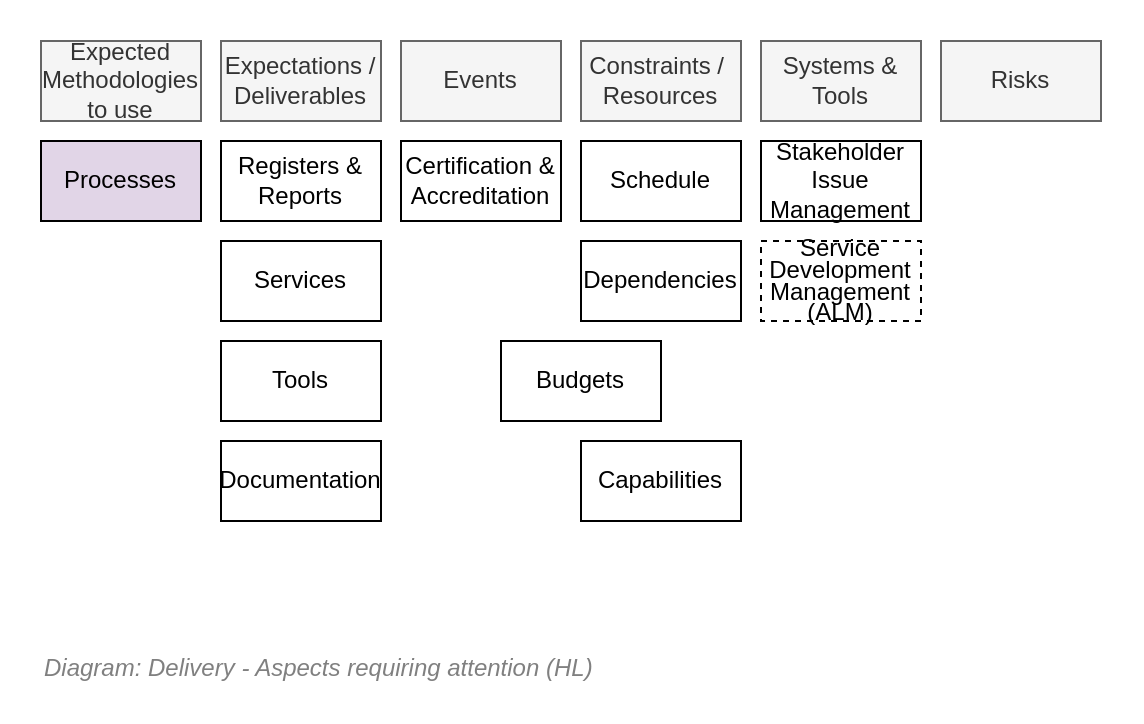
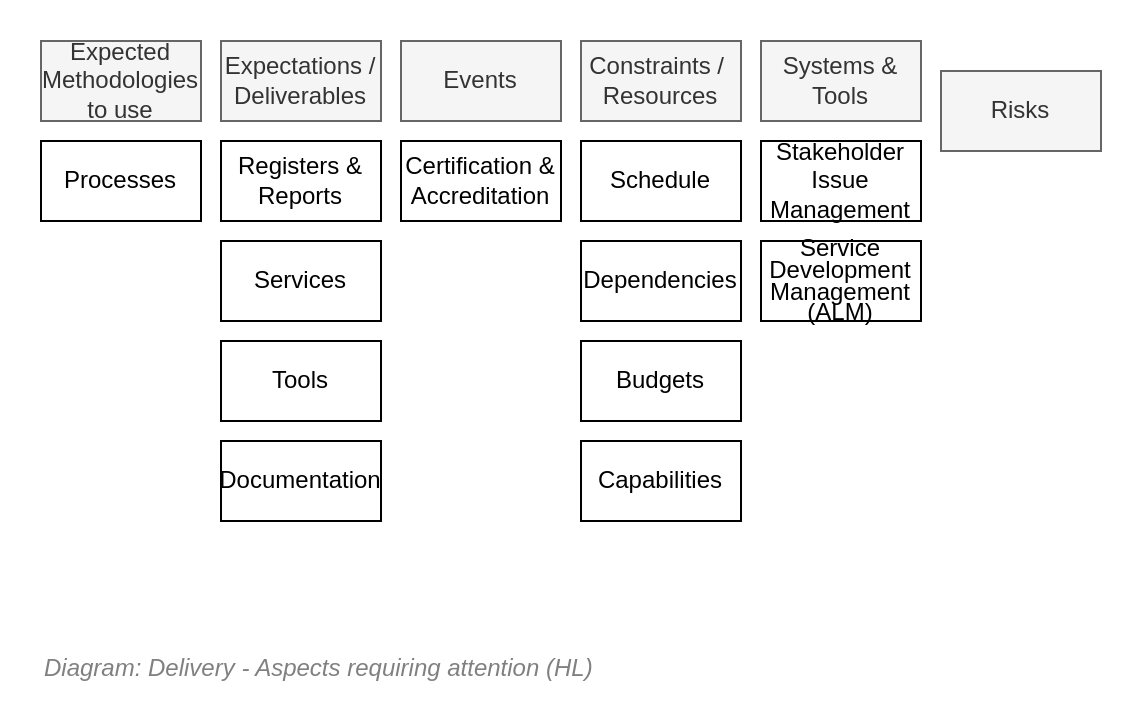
(1021, 81) -> (1021, 111)
(121, 181) -> (121, 181)
(841, 281) -> (841, 281)
(581, 381) -> (661, 381)
